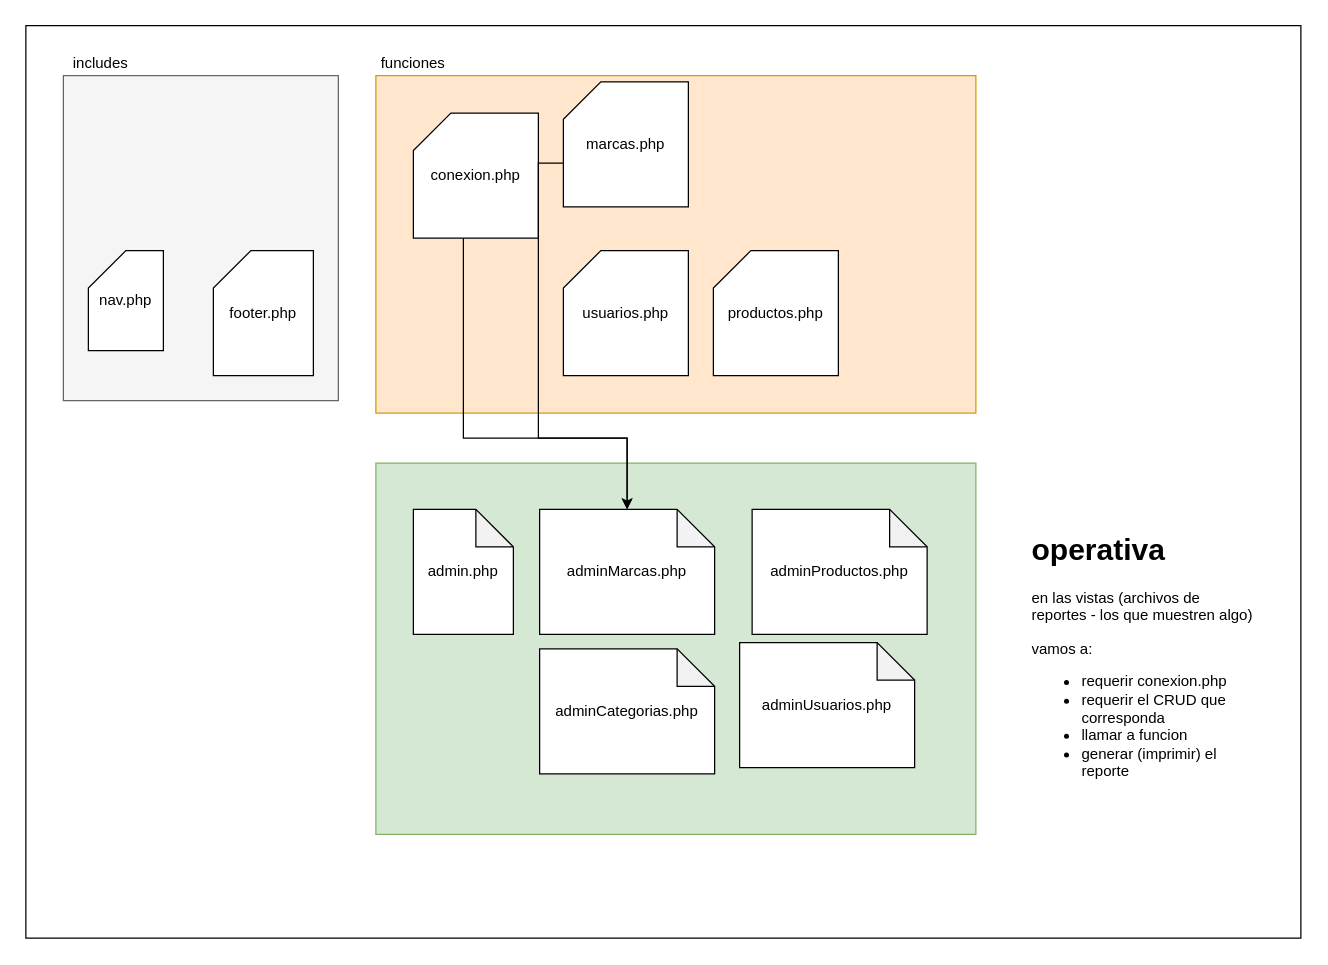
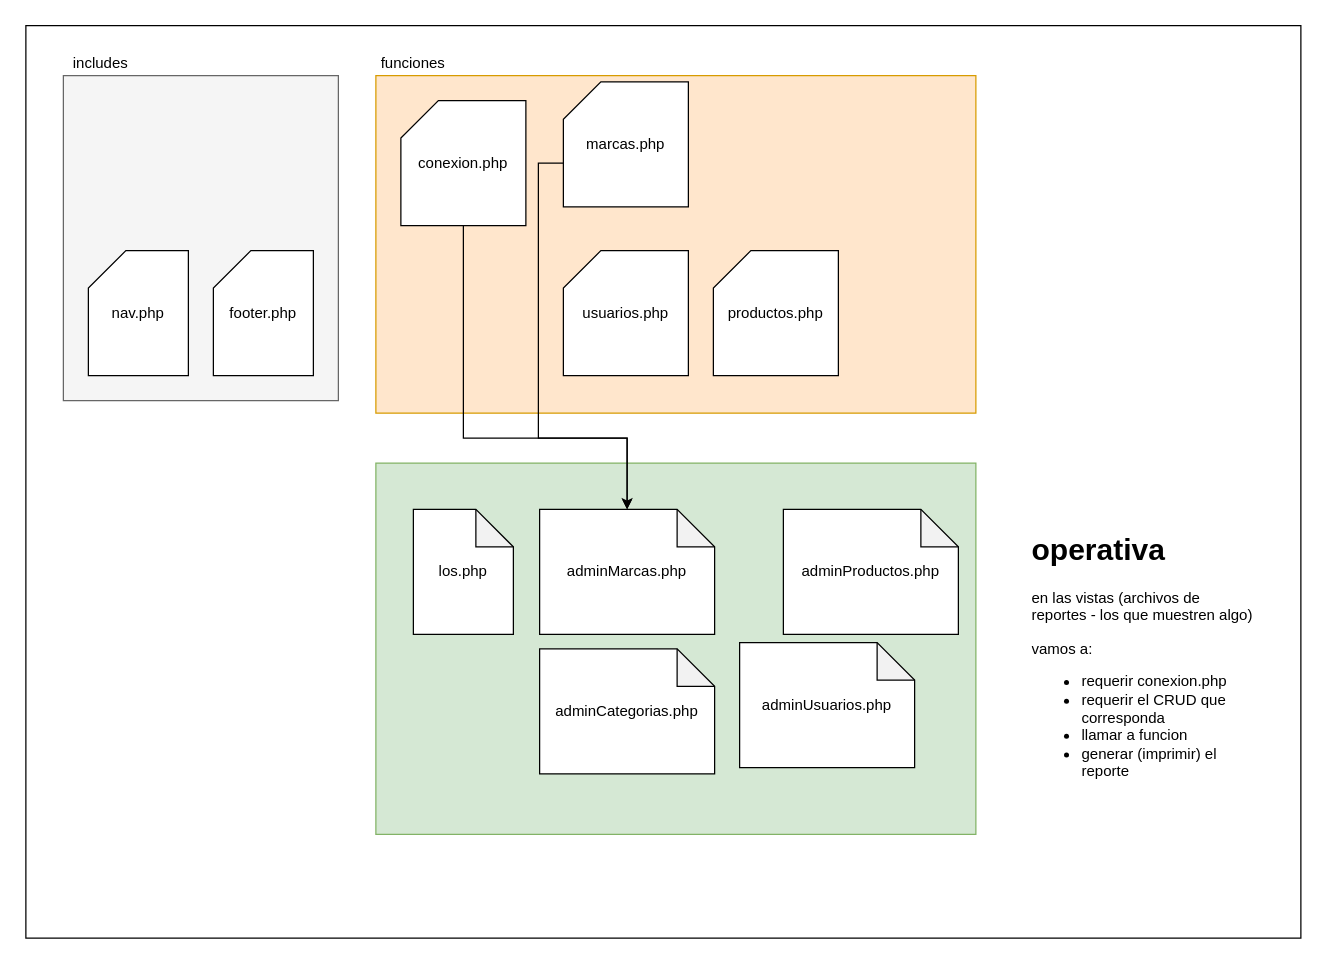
(476, 176) -> (463, 163)
(126, 301) -> (138, 313)
(463, 572) -> (463, 572)
(839, 572) -> (871, 572)
